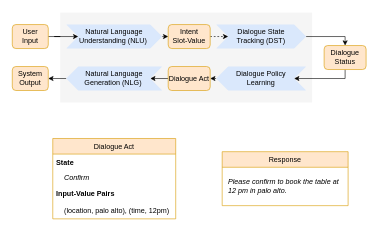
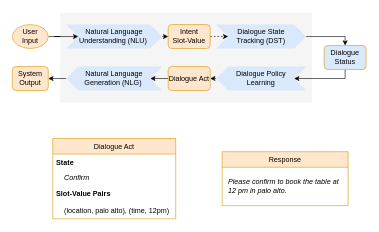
(30, 36) -> (30, 36)
(345, 57) -> (345, 57)
(88, 193) -> (85, 193)
